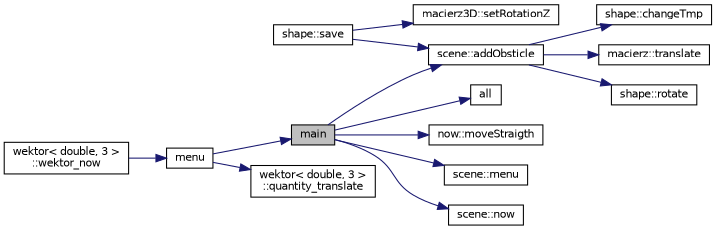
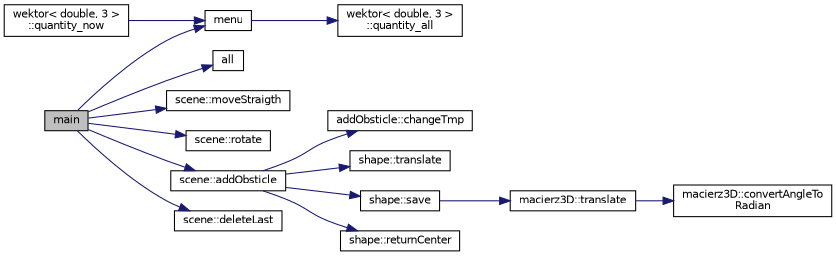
(486, 15) -> (573, 201)
(654, 15) -> (400, 121)
(385, 43) -> (318, 191)
(654, 55) -> (400, 161)
(654, 95) -> (400, 241)
(486, 135) -> (228, 101)
(247, 147) -> (132, 63)
(66, 158) -> (66, 21)
(486, 175) -> (228, 141)
(313, 181) -> (400, 21)
none -> (753, 201)
(486, 215) -> (228, 221)
